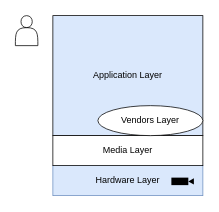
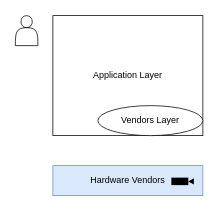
(128, 75) -> (128, 75)
(128, 150) -> none
(128, 180) -> (128, 180)
